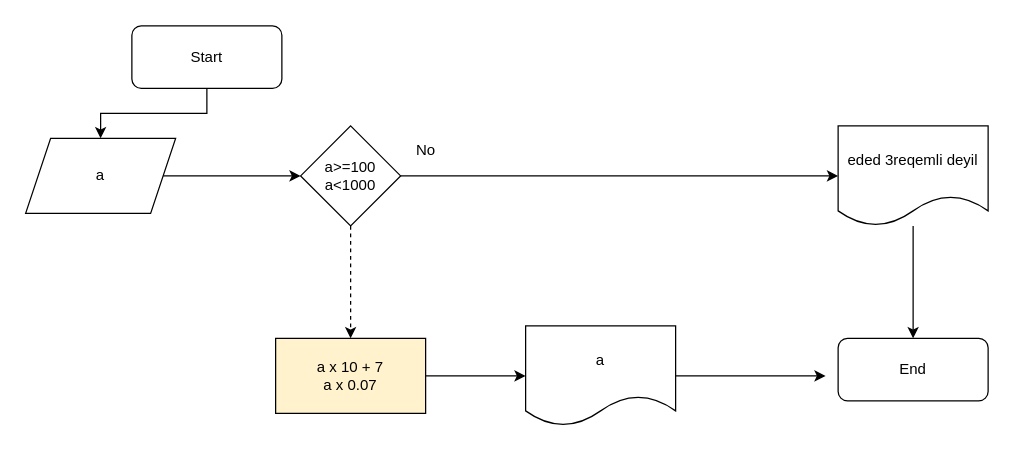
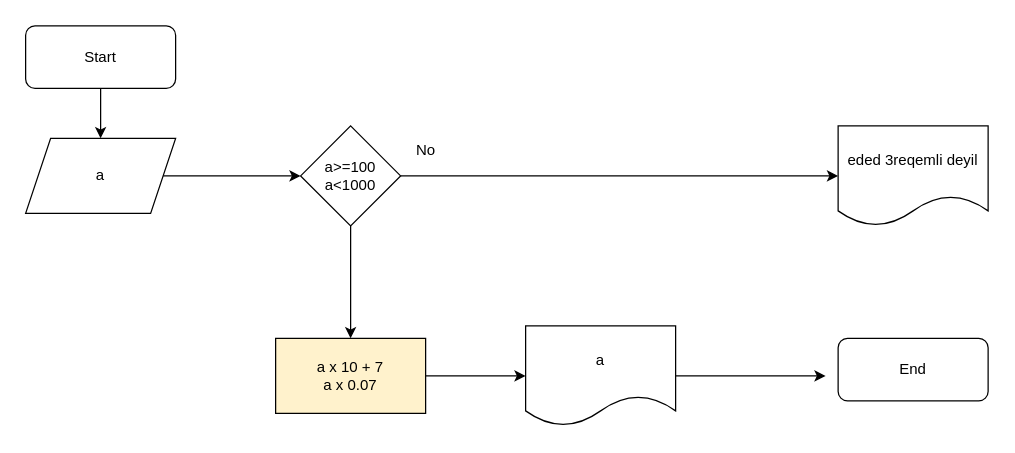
(207, 57) -> (101, 57)
(913, 278) -> none
(351, 279) -> (351, 279)
